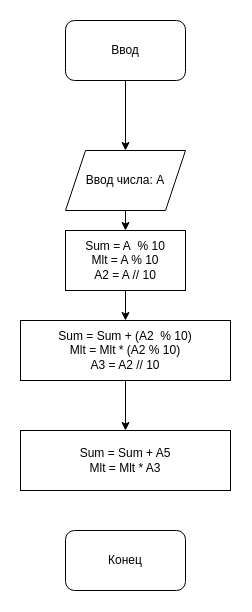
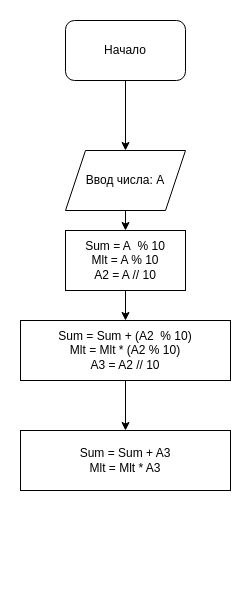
(126, 51) -> (126, 51)
(126, 461) -> (126, 461)
(126, 561) -> none
